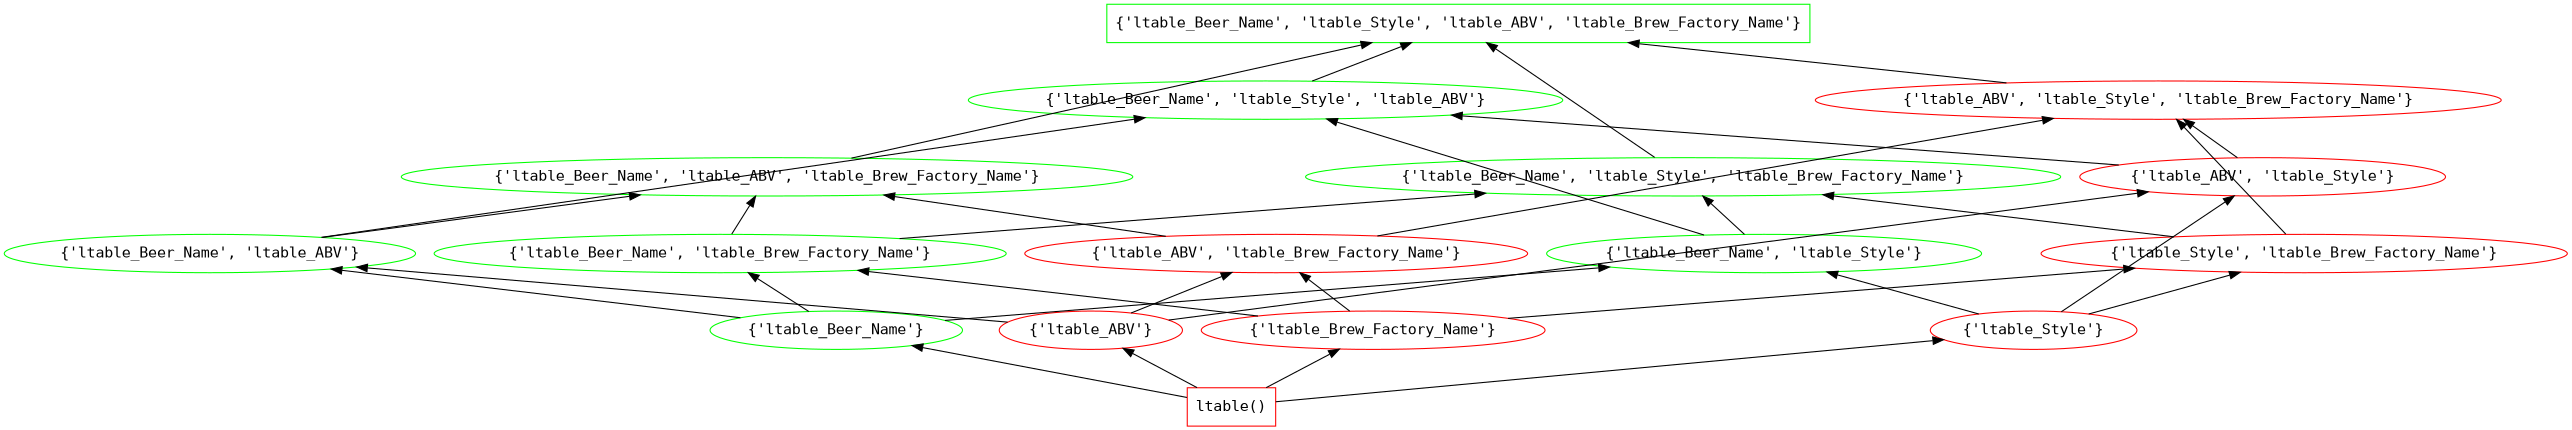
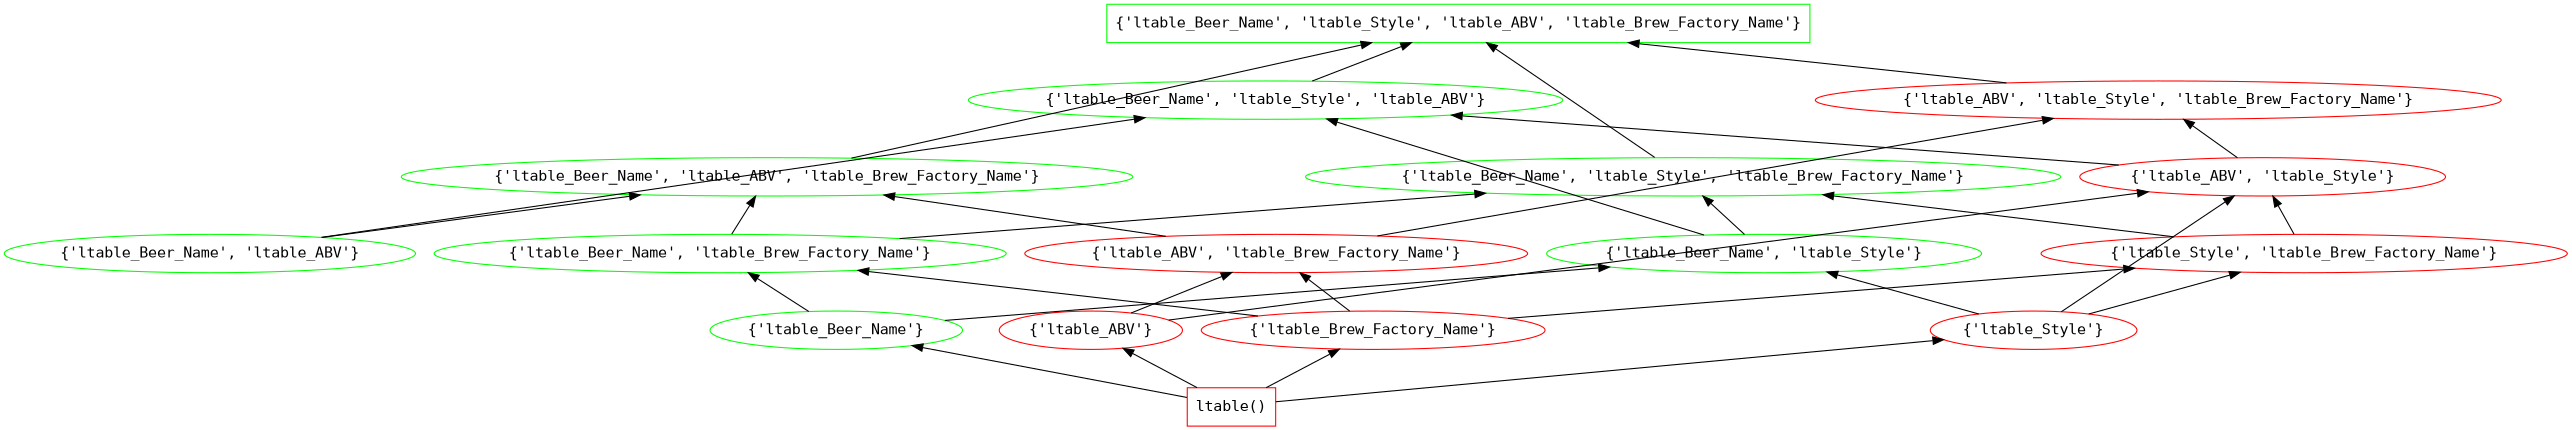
(2235, 181) -> (2286, 220)
(541, 294) -> none
(688, 295) -> none
